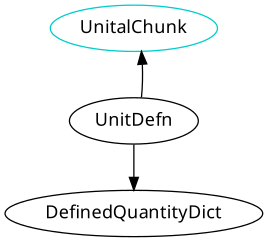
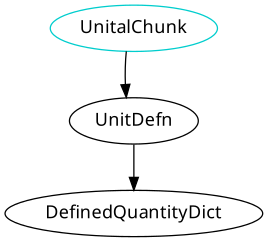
(142, 81) -> (125, 68)
